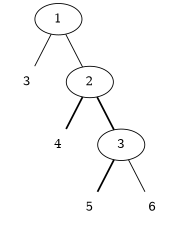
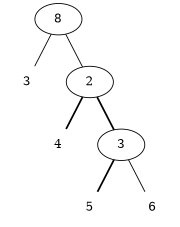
(58, 19) -> (58, 19)
